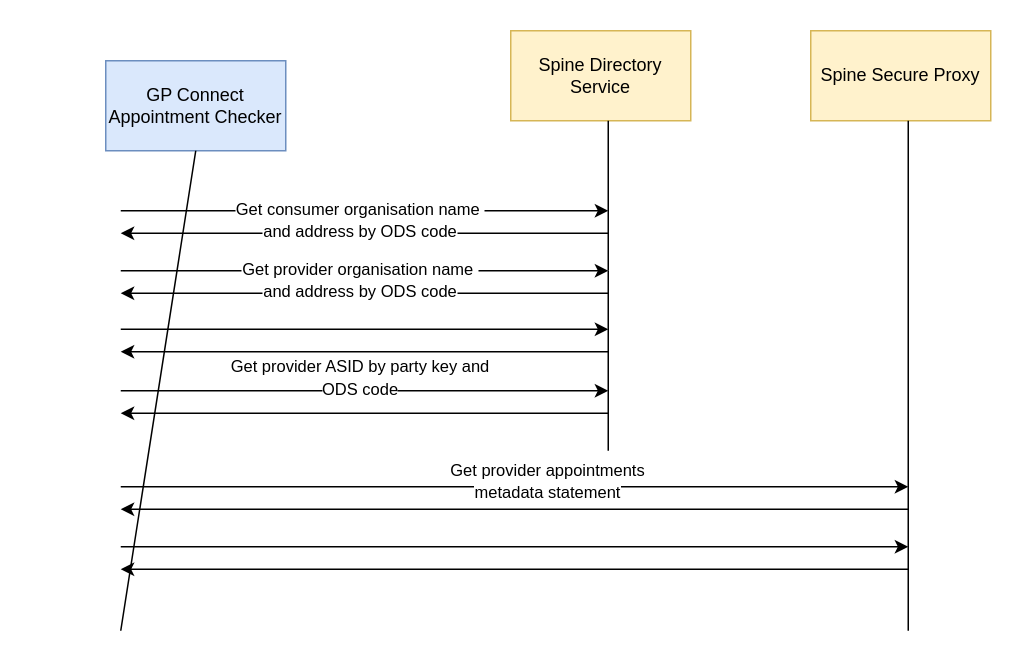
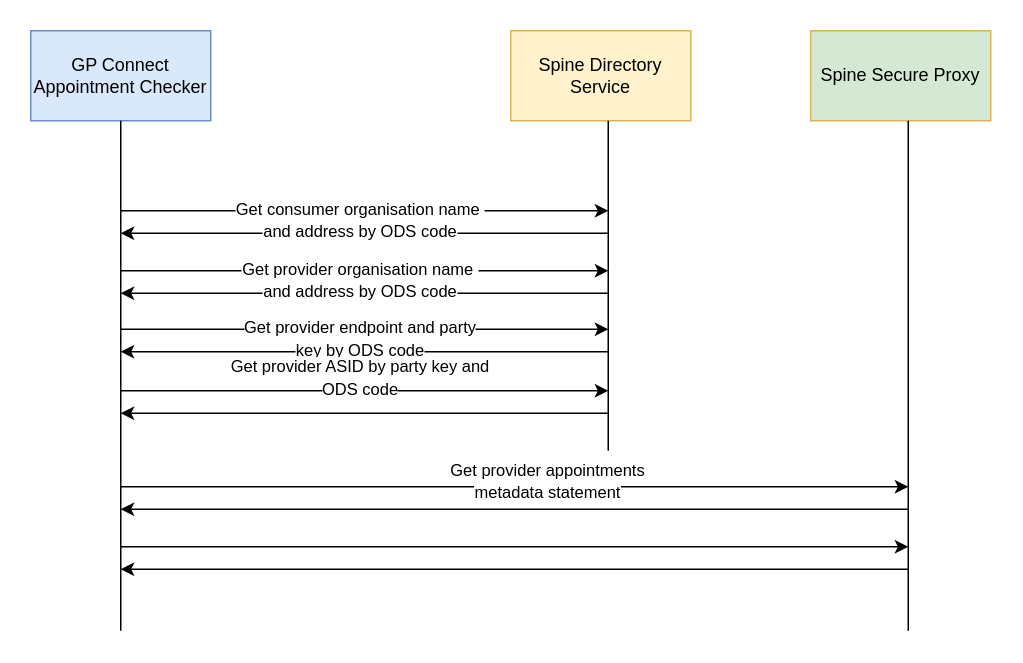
(901, 76) -> (901, 76)
(196, 106) -> (121, 76)
none -> (361, 338)
